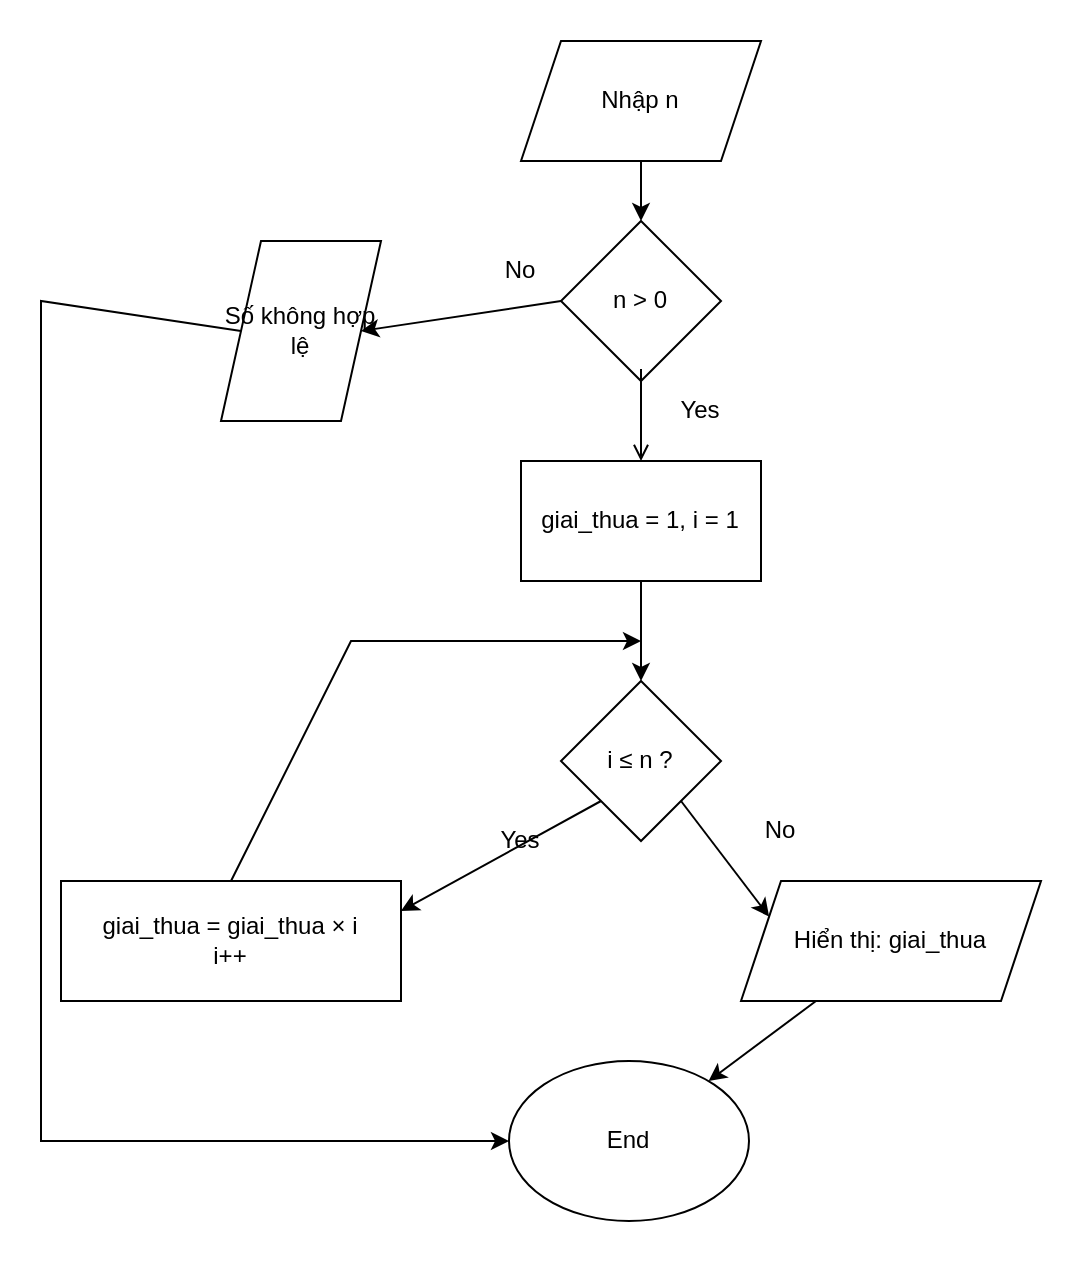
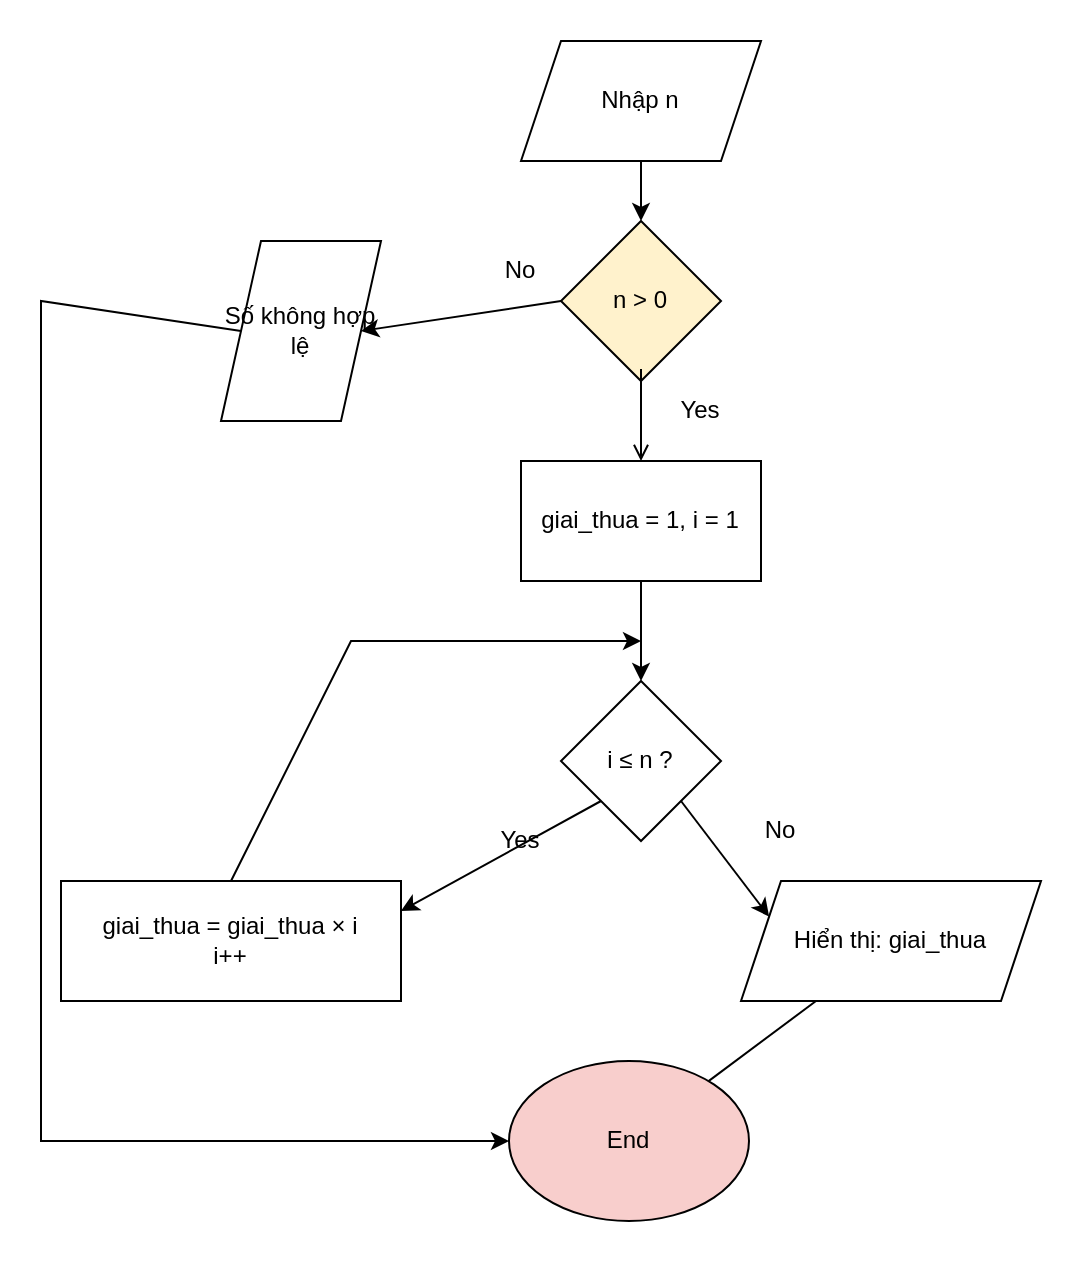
(641, 301) -> (641, 301)
(720, 1072) -> (716, 1076)
(629, 1141) -> (629, 1141)
